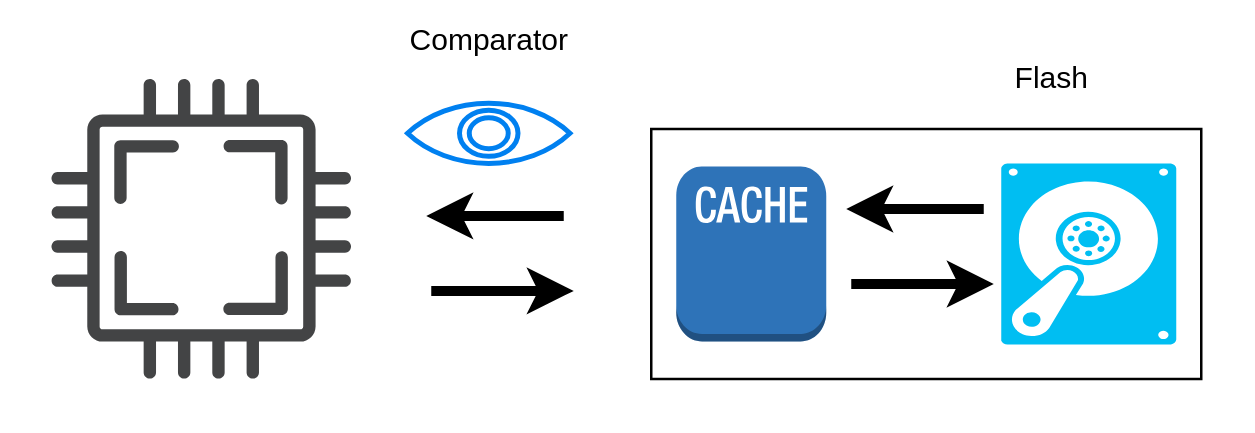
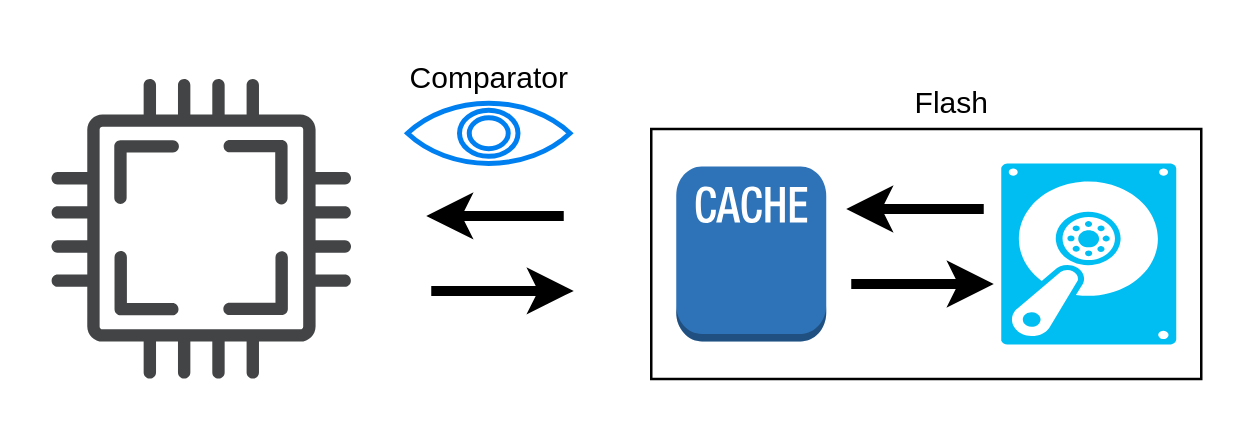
(489, 40) -> (489, 78)
(1051, 79) -> (951, 104)
